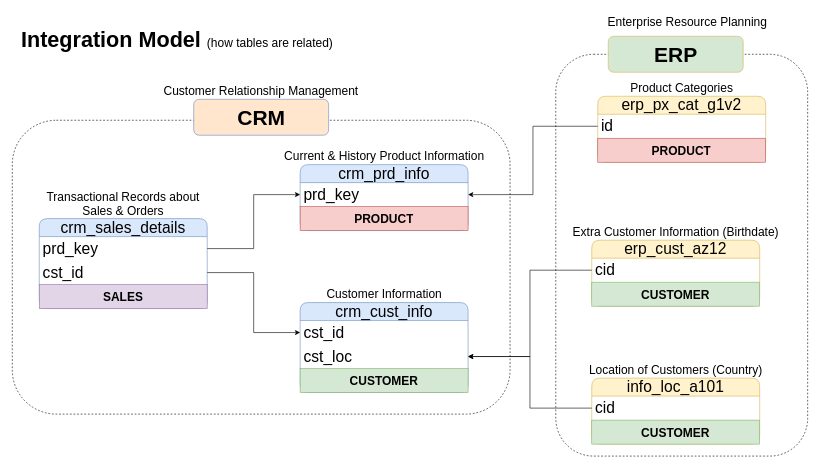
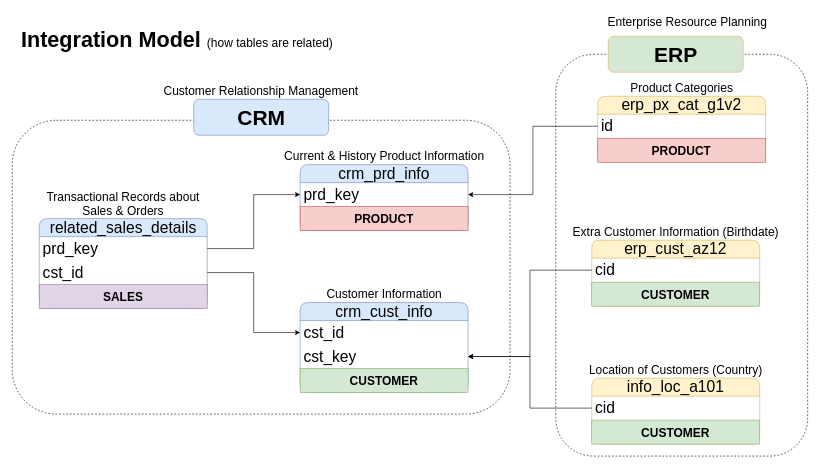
(261, 117) -> (261, 117)
(123, 228) -> (123, 228)
(332, 357) -> (334, 357)
